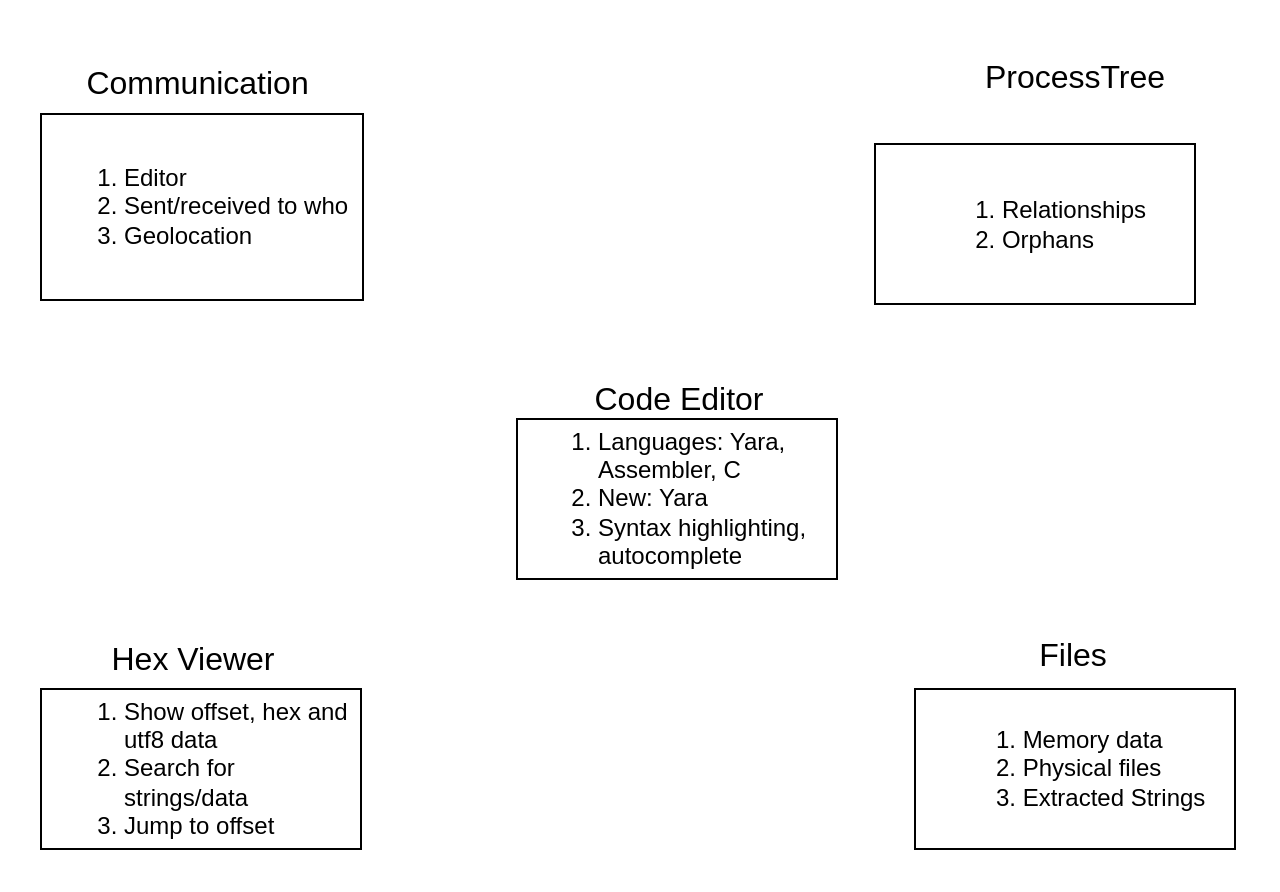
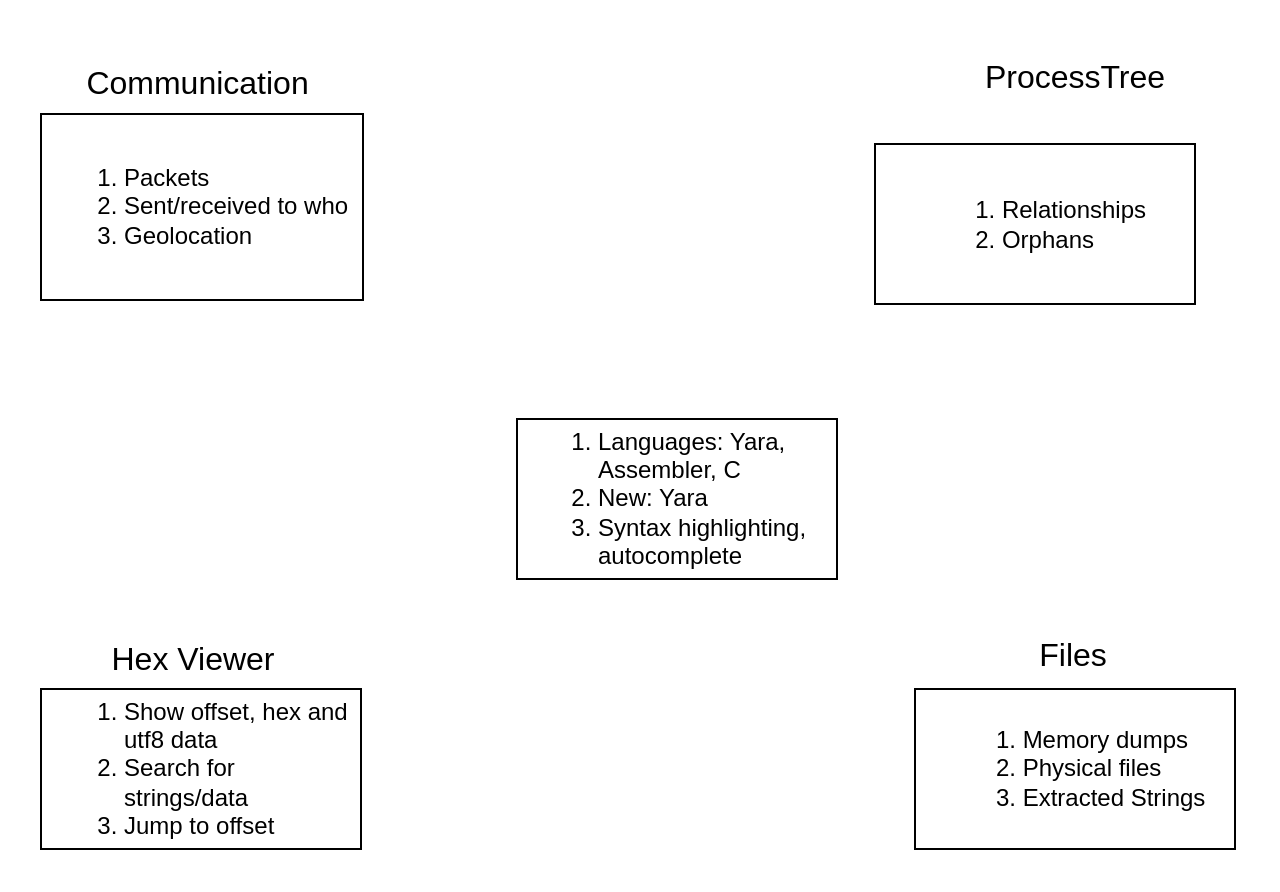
(170, 207) -> (170, 207)
(680, 398) -> none
(1075, 769) -> (1075, 769)
